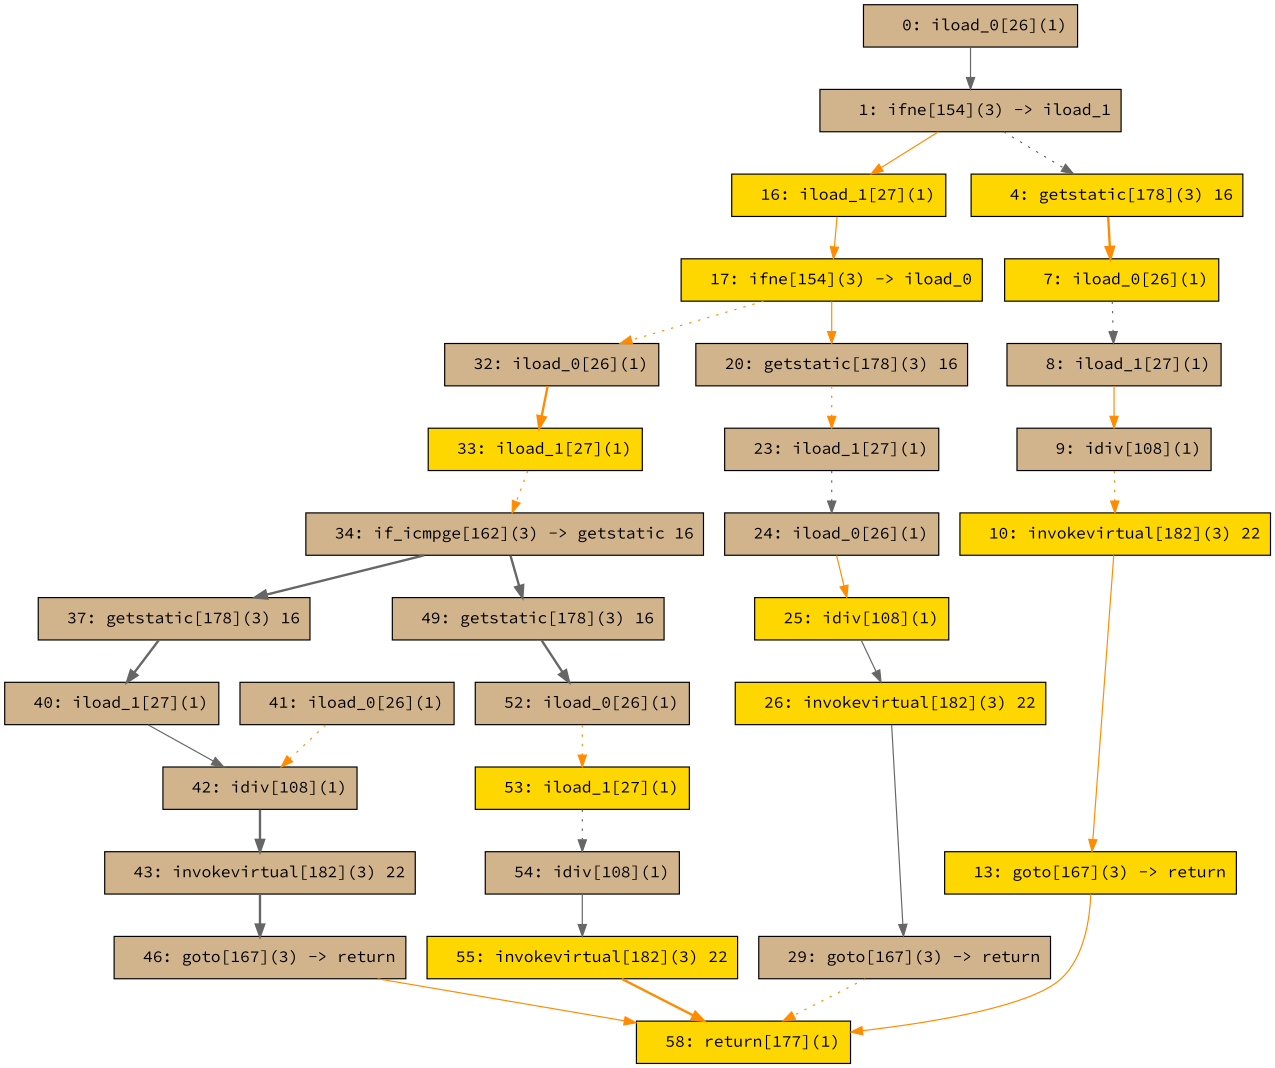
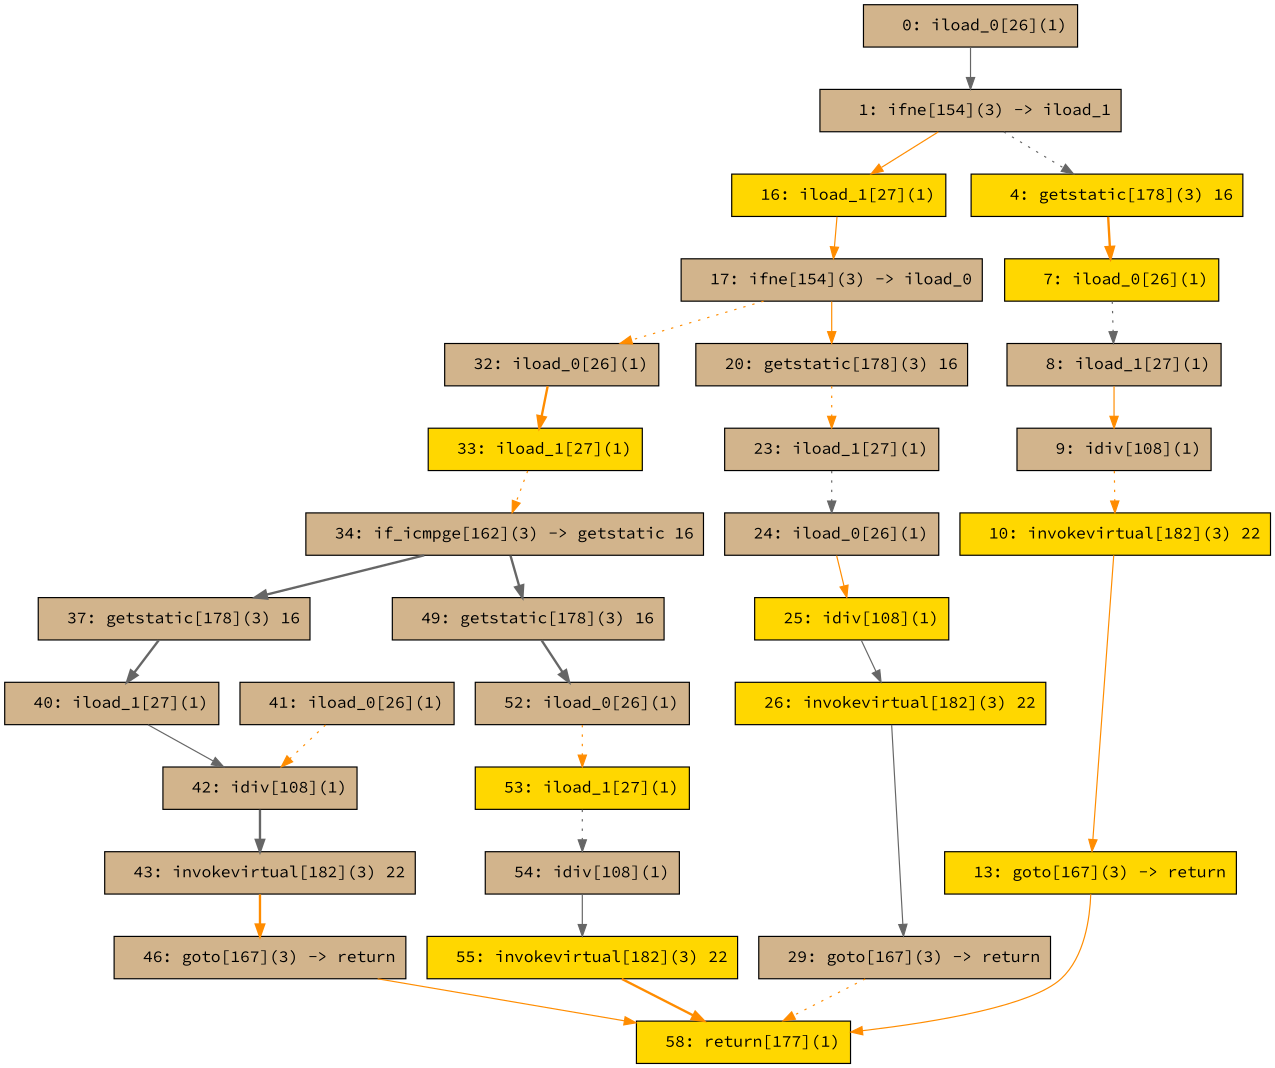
(832, 280) -> (832, 280)
(260, 909) -> (260, 909)
